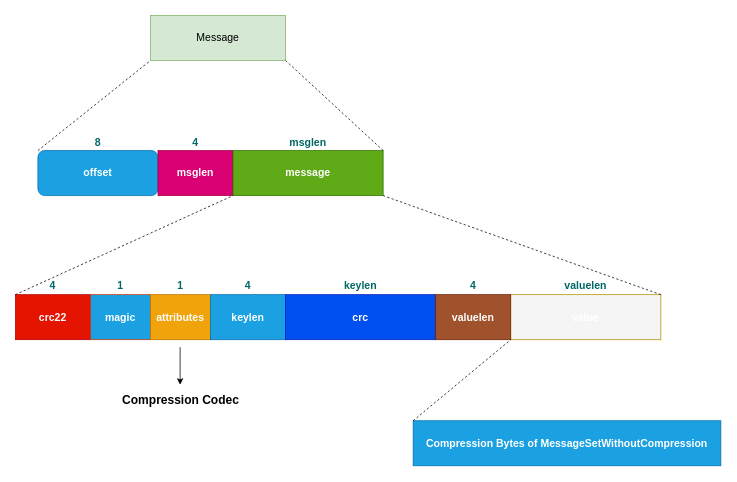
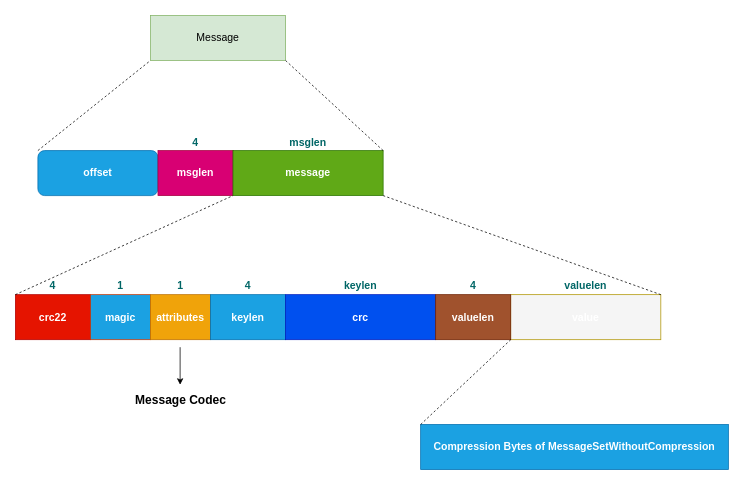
(98, 143) -> none
(181, 399) -> (181, 399)
(567, 443) -> (574, 447)
